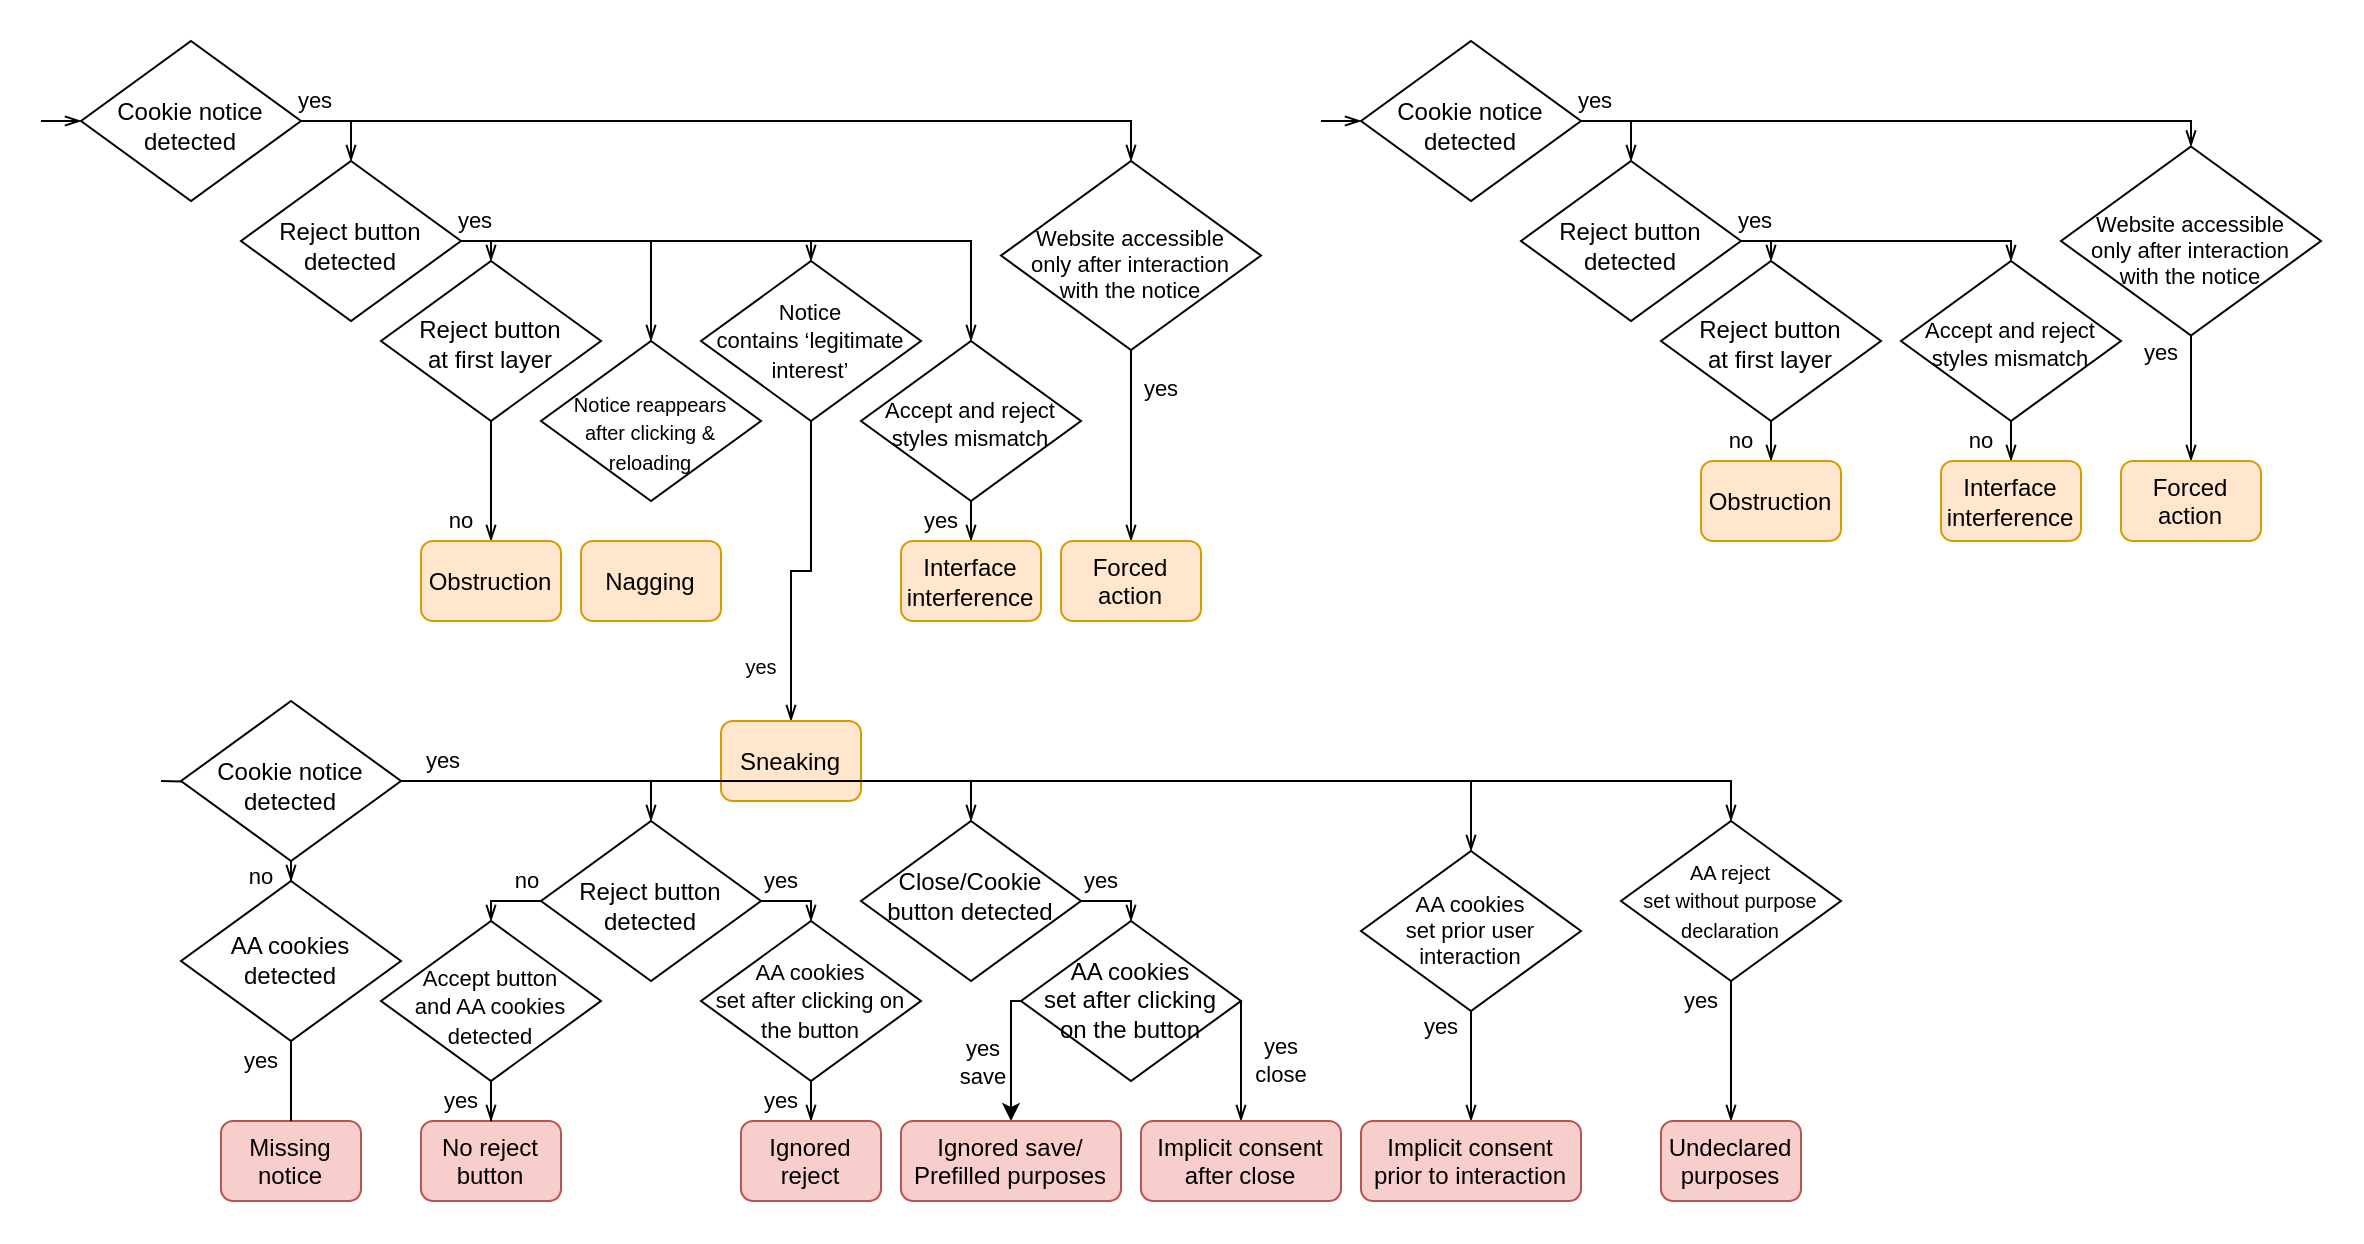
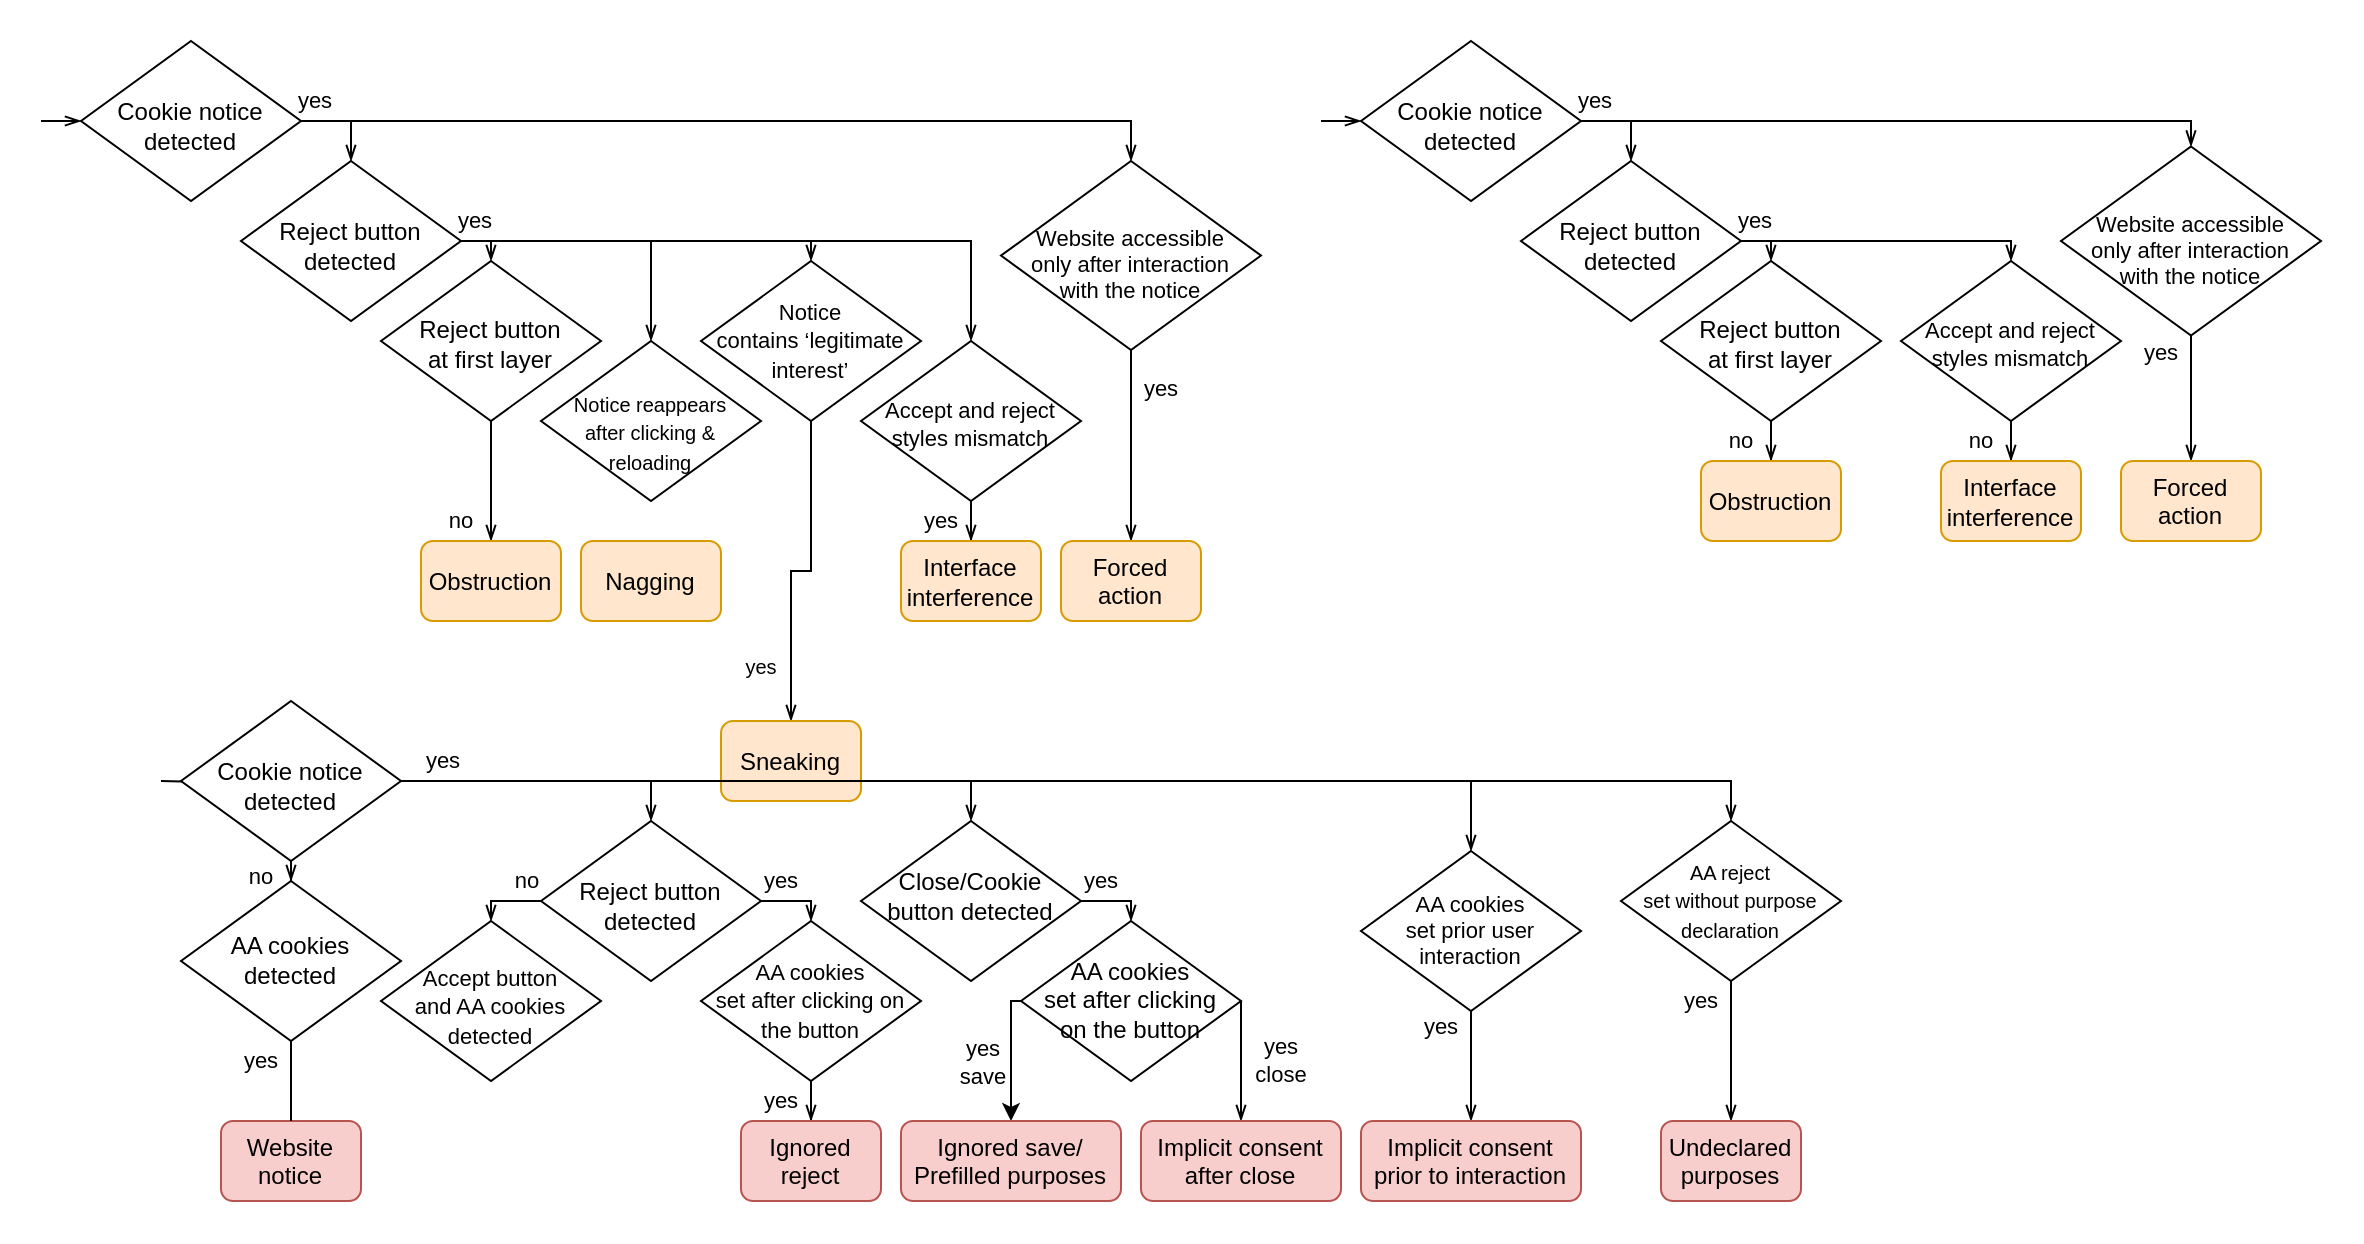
(491, 1104) -> none
(491, 1161) -> none
(291, 1164) -> (291, 1164)
